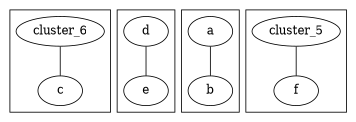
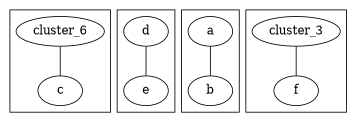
(296, 31) -> (296, 31)
